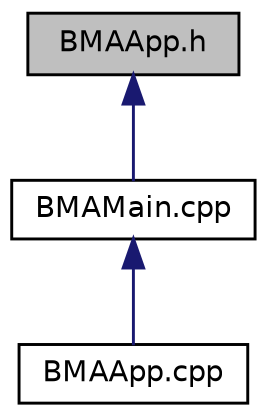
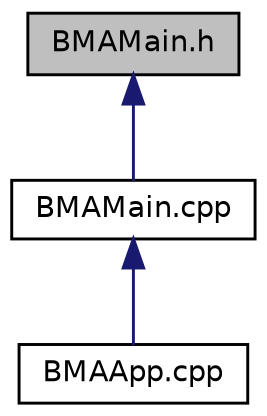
(133, 44) -> (133, 44)
